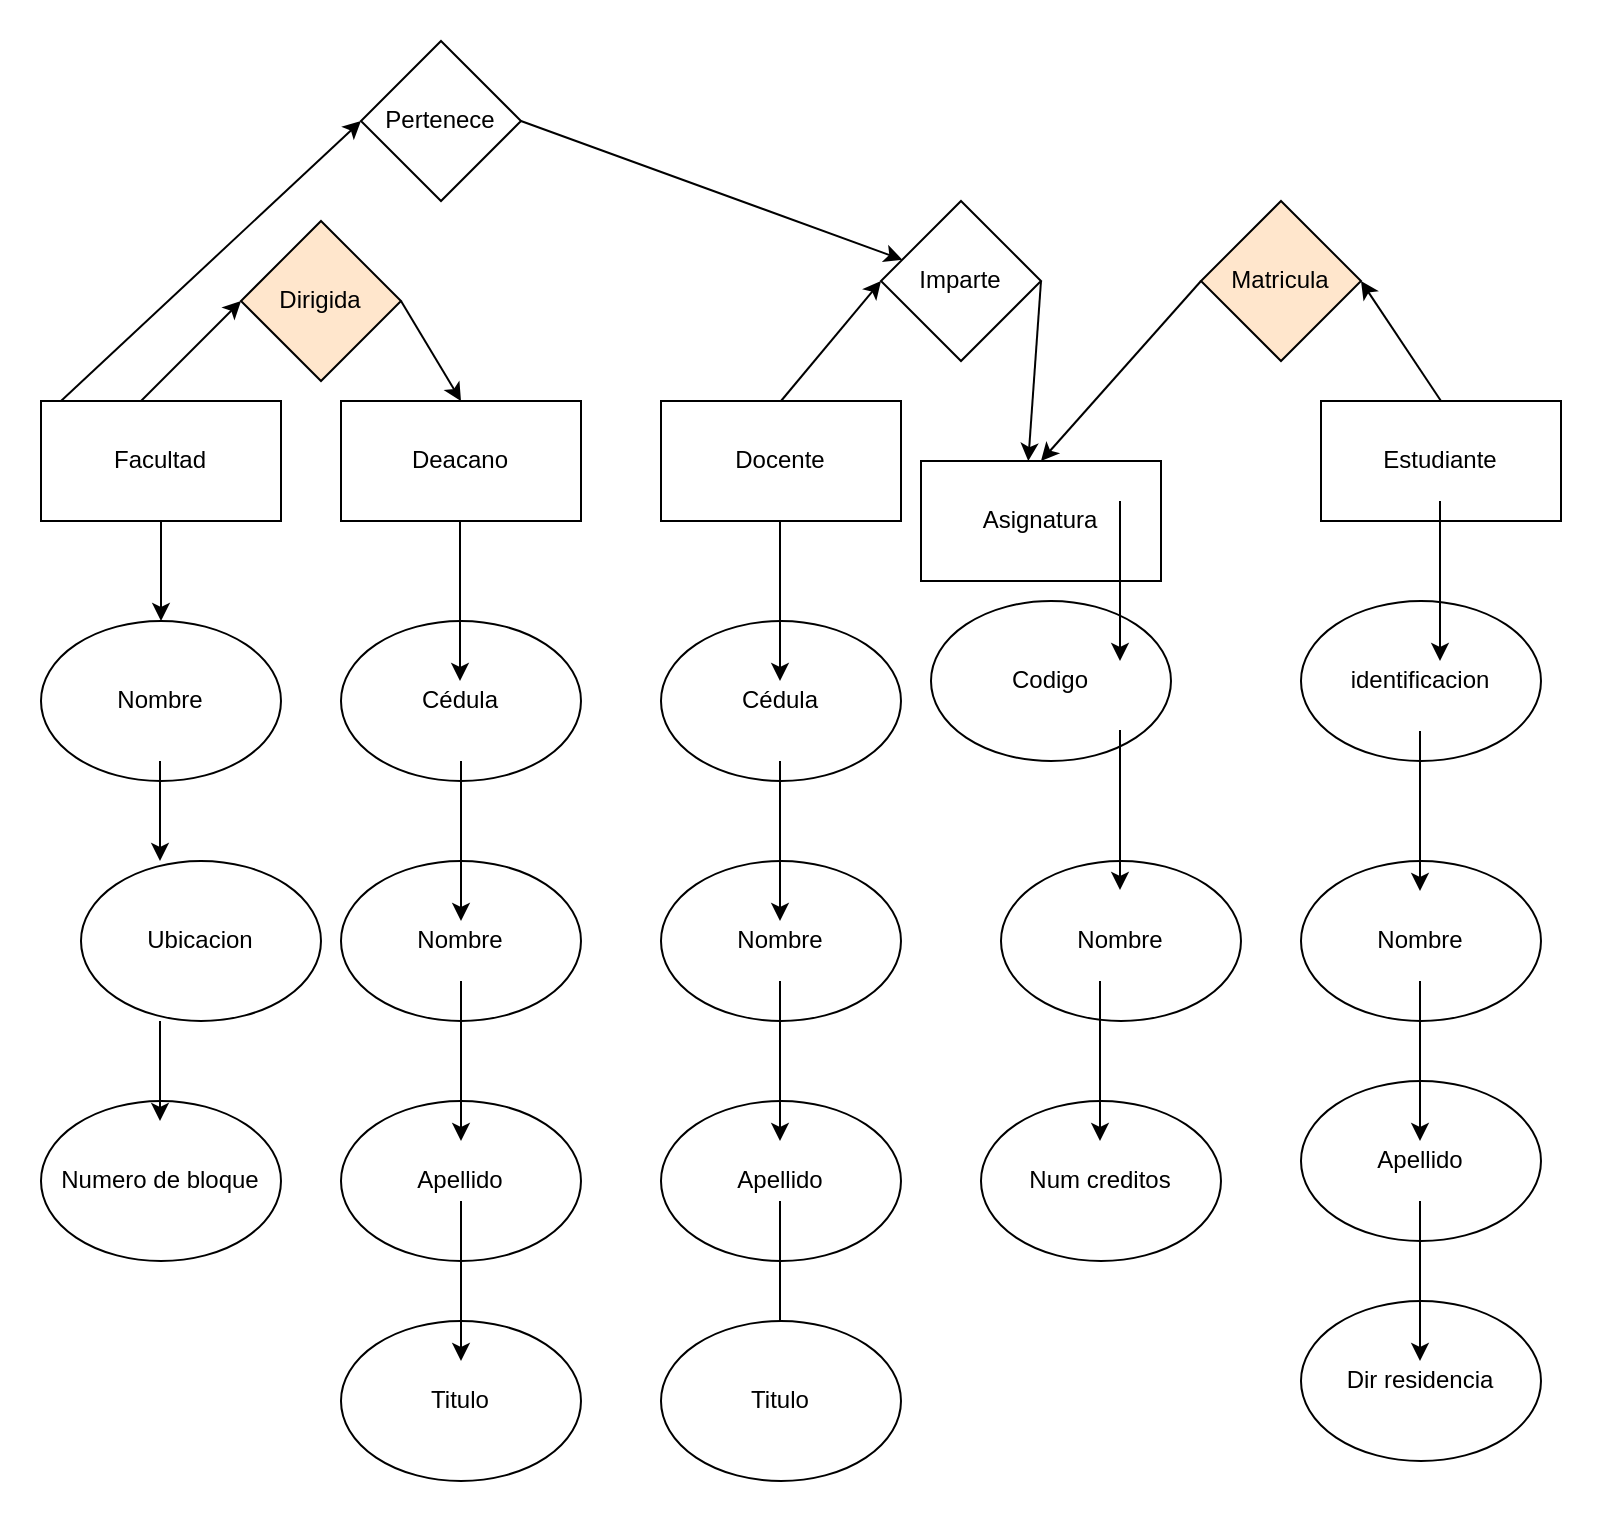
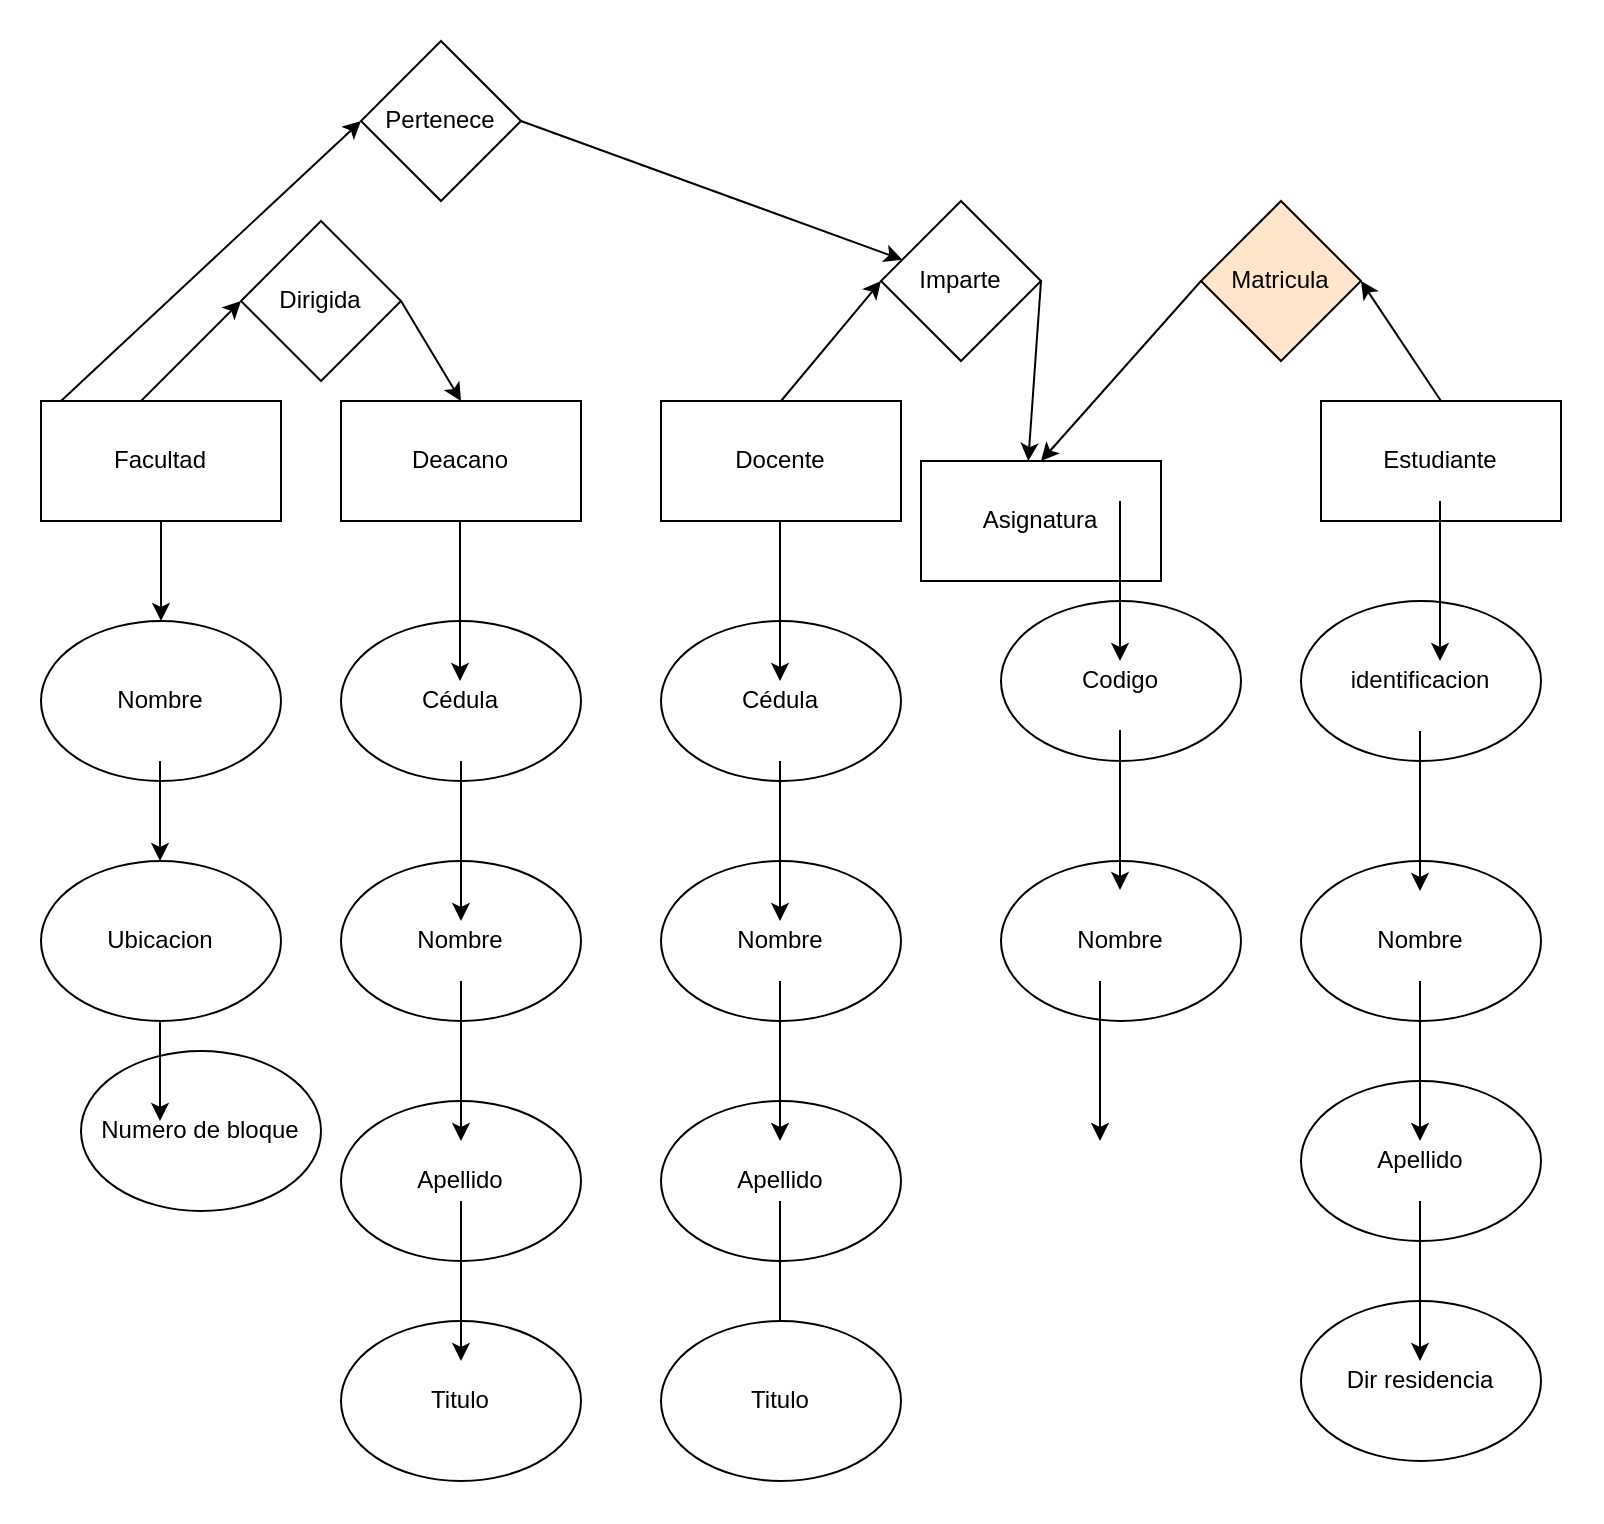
(321, 301) -> (321, 301)
(1051, 681) -> (1121, 681)
(201, 941) -> (161, 941)
(161, 1181) -> (201, 1131)
(1101, 1181) -> none
